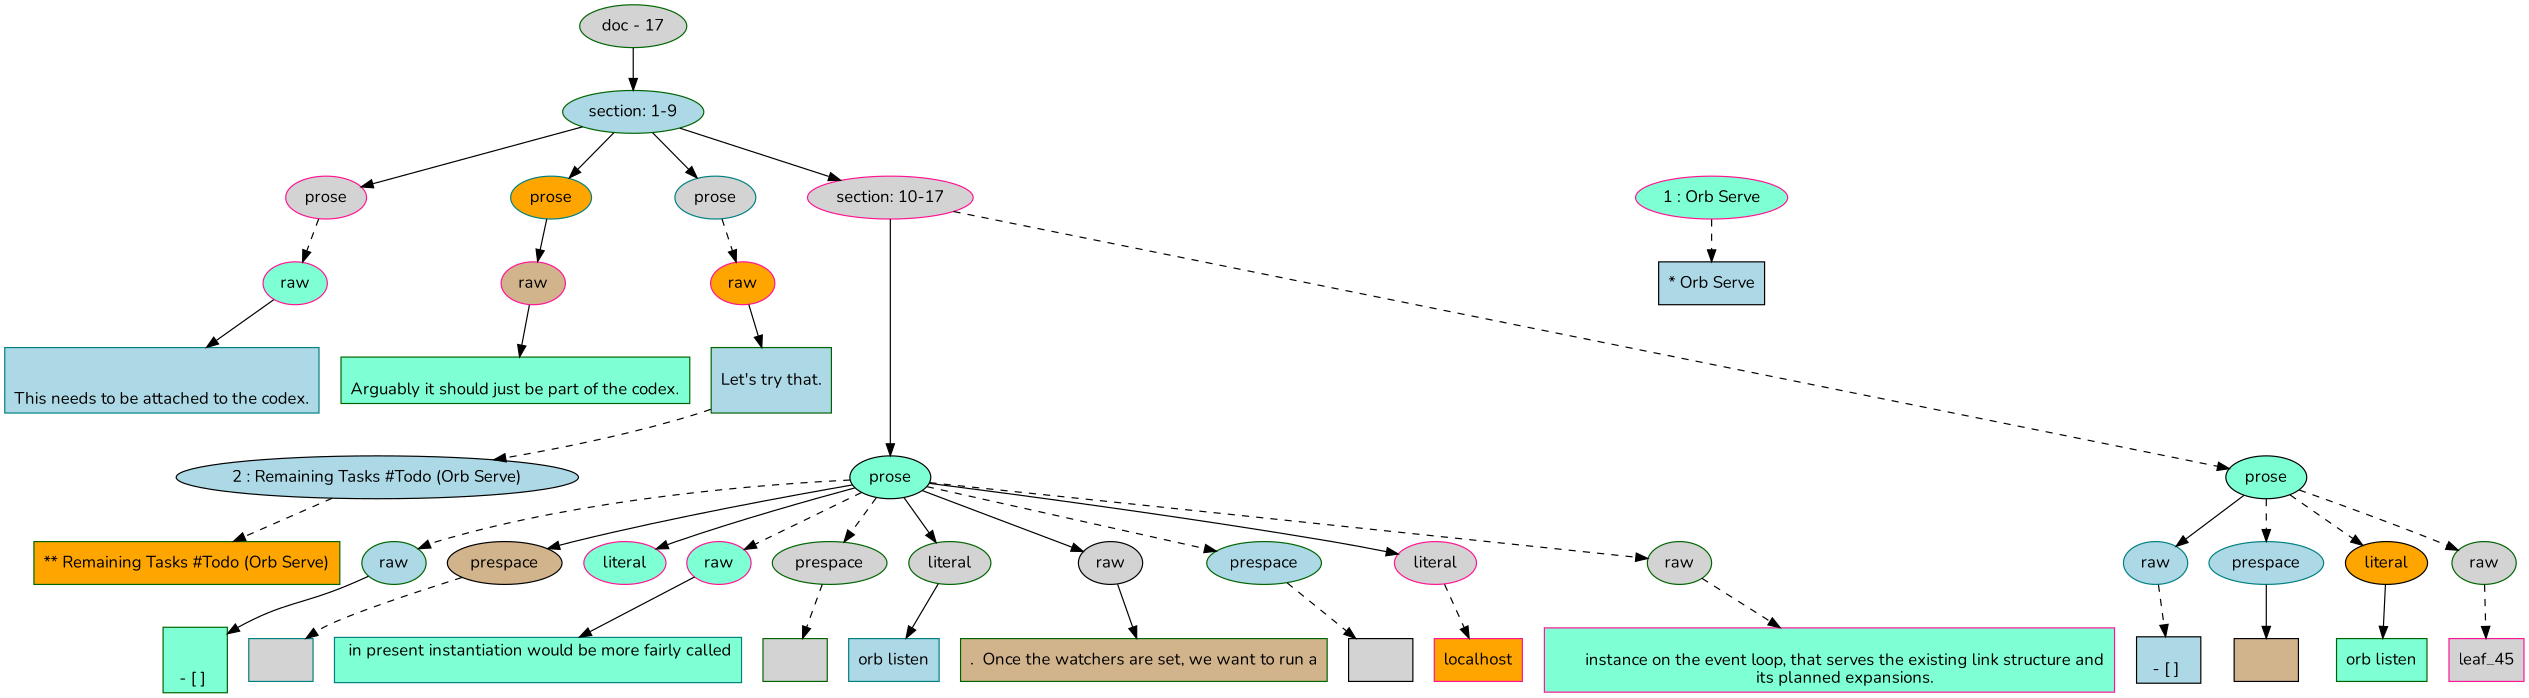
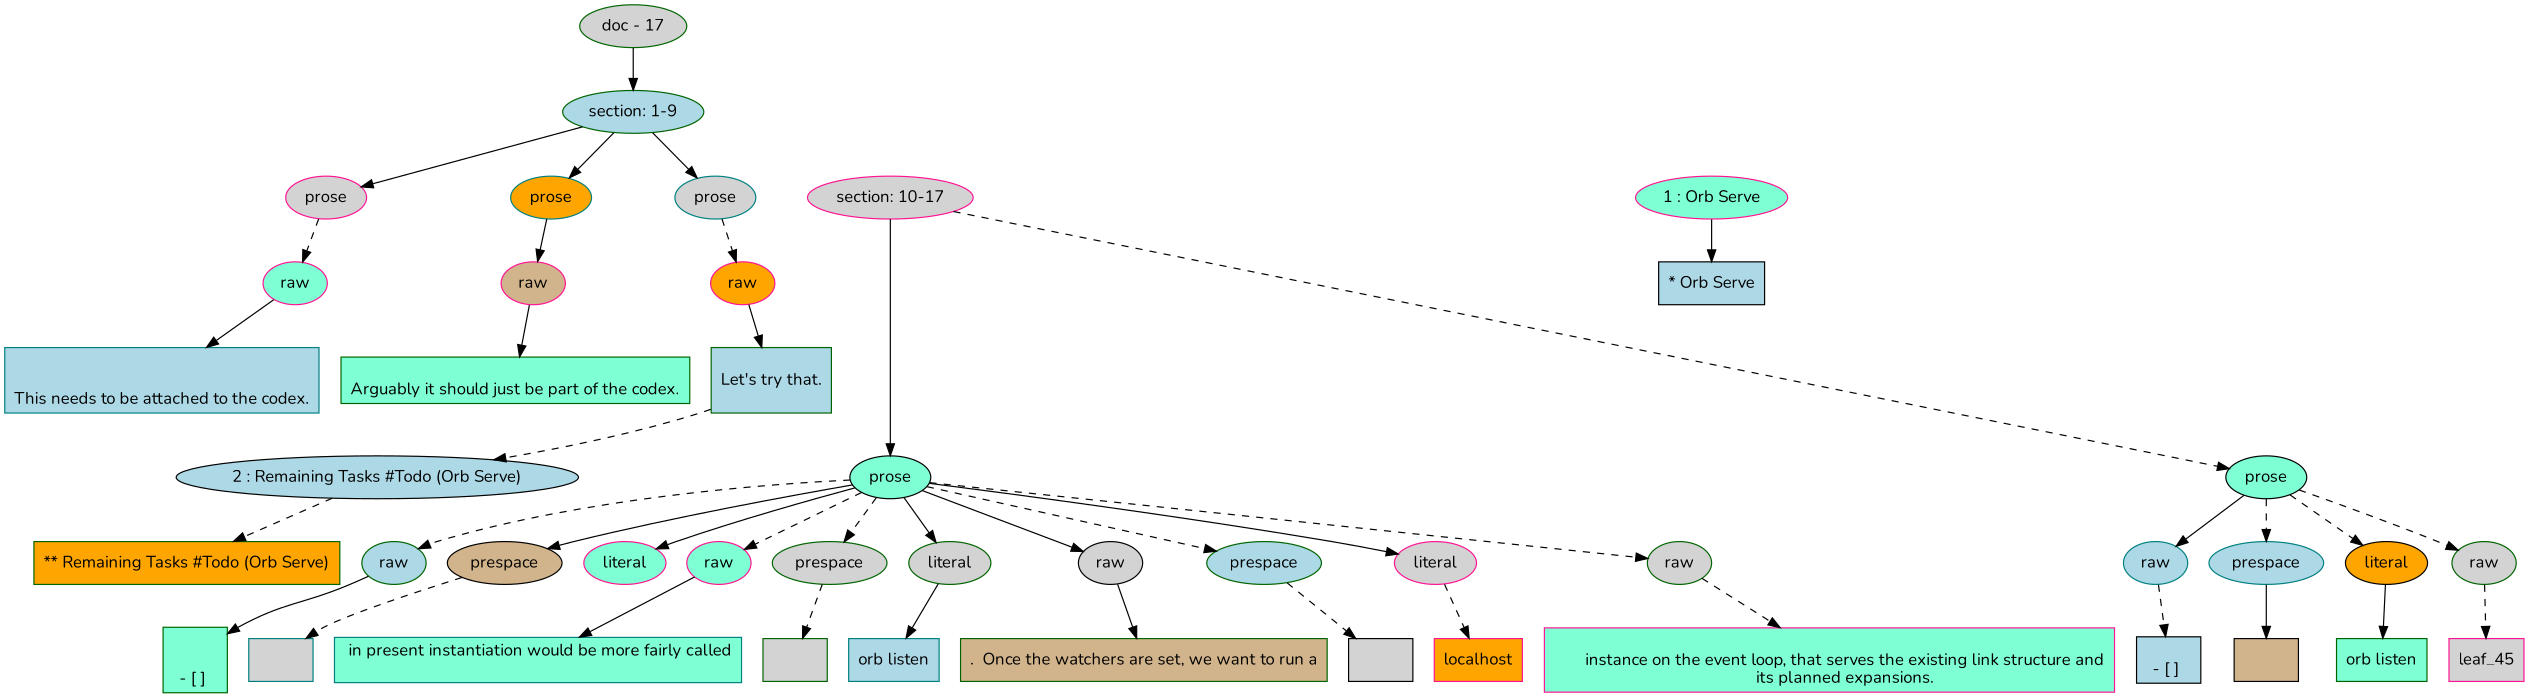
(754, 152) -> none
(1712, 235) -> (1712, 235)
